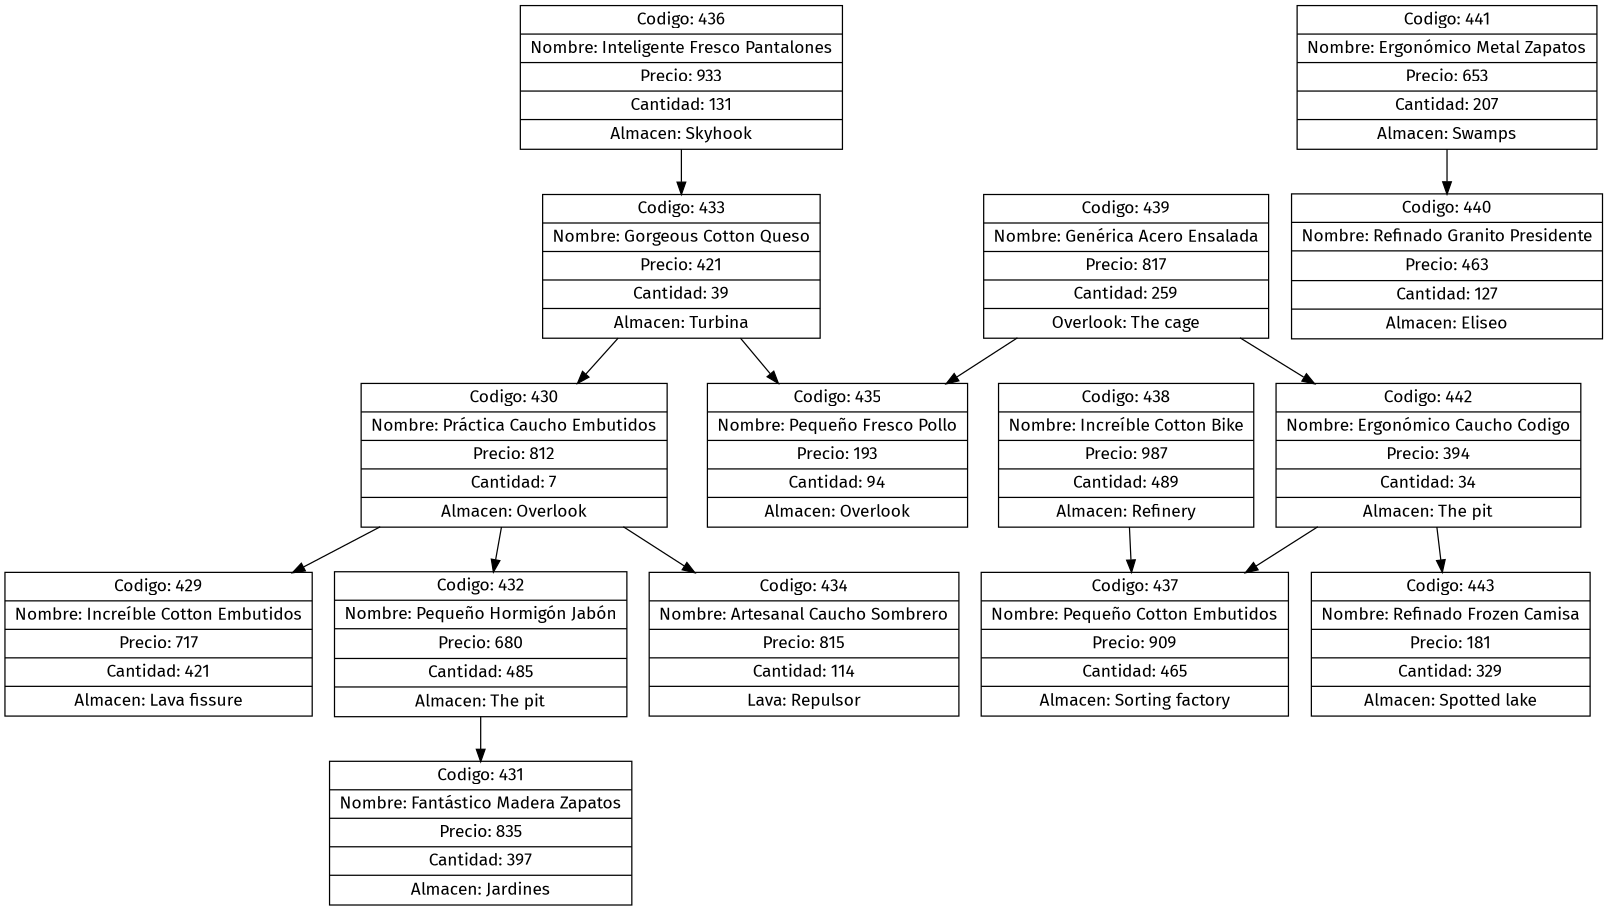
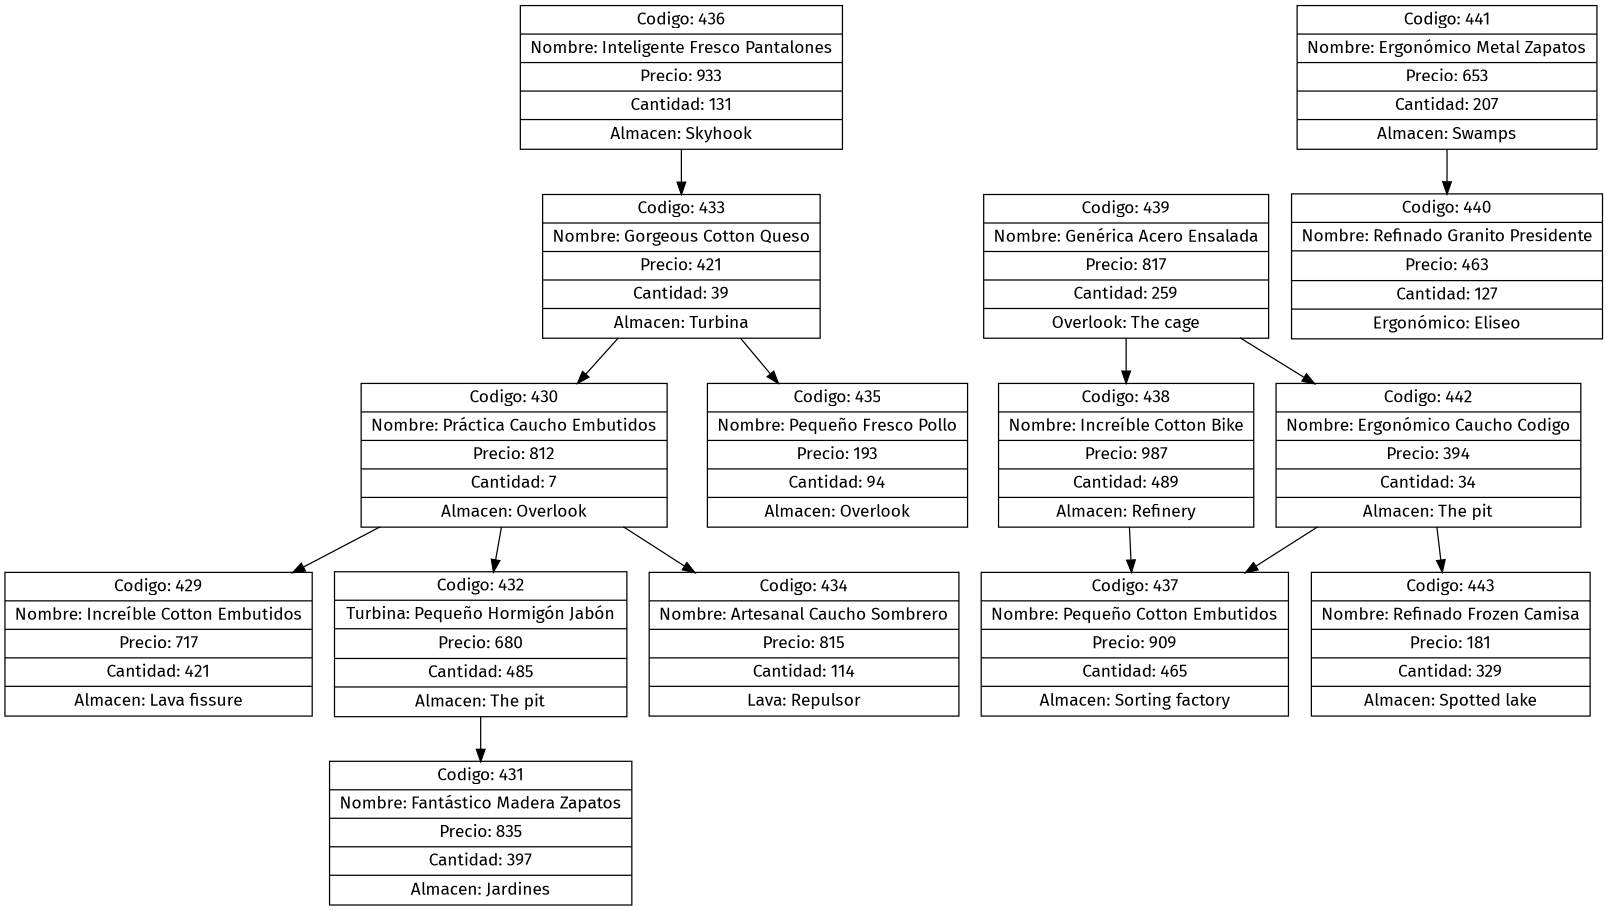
(1447, 323) -> (1447, 323)
(987, 357) -> (1126, 354)
(481, 614) -> (481, 614)
